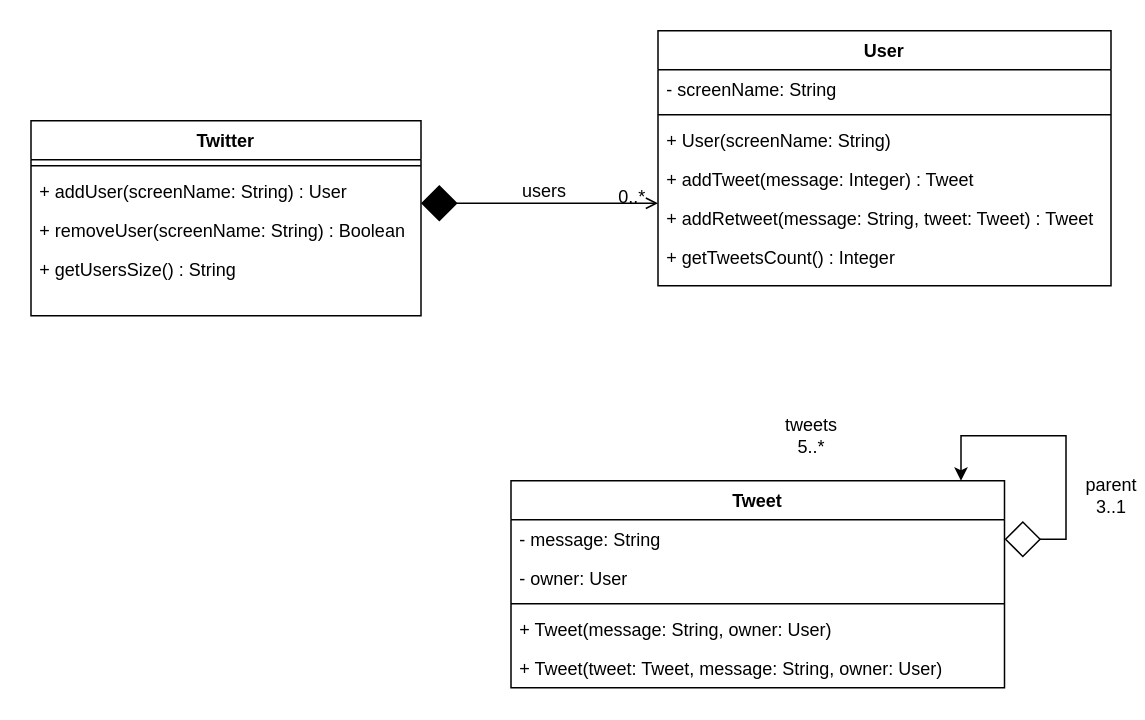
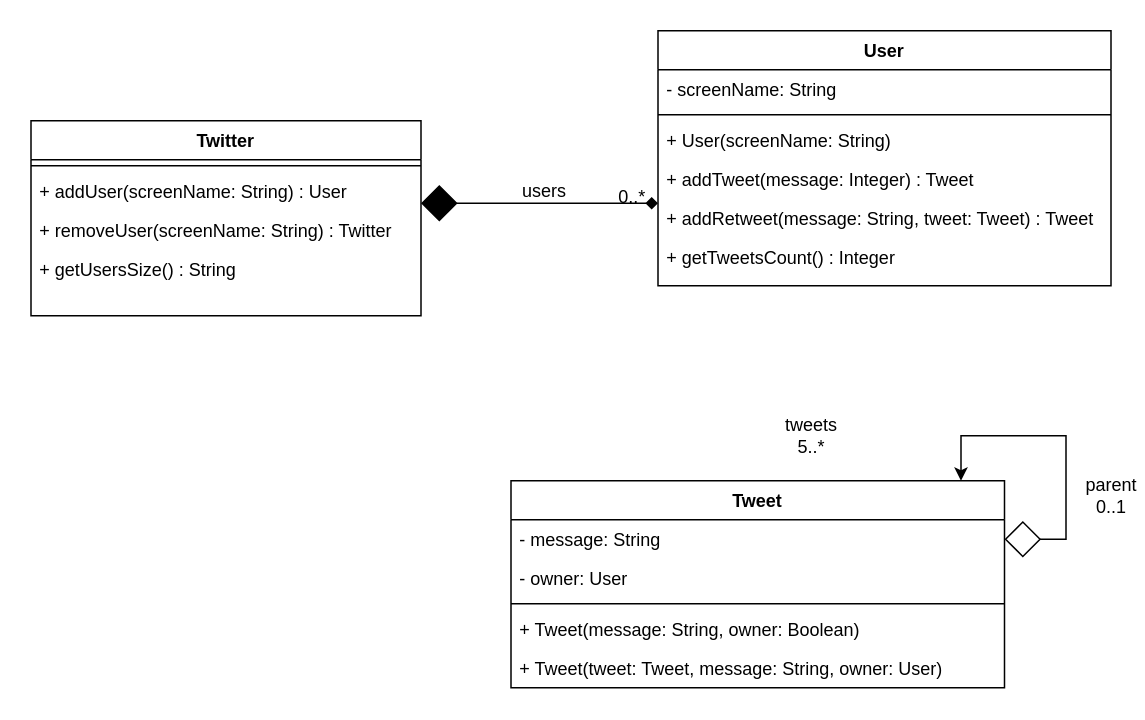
(649, 203) -> (645, 203)
(232, 231) -> (232, 231)
(1112, 496) -> (1112, 496)
(687, 630) -> (700, 630)
